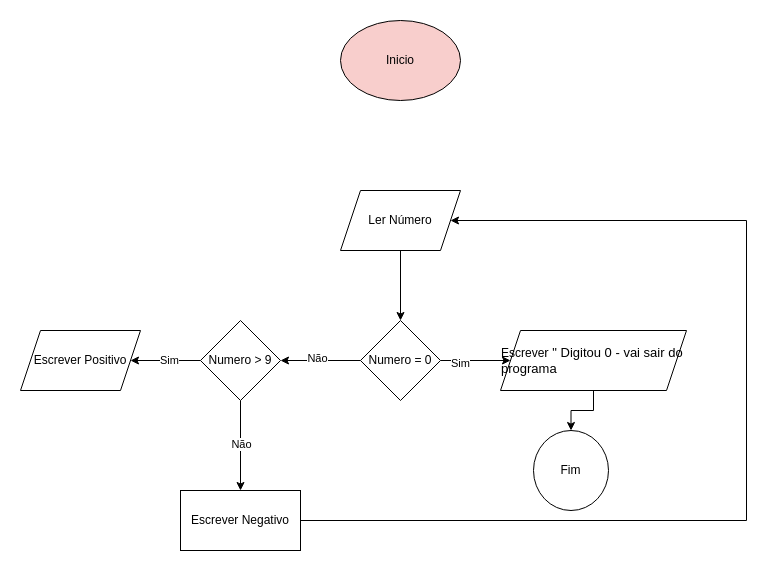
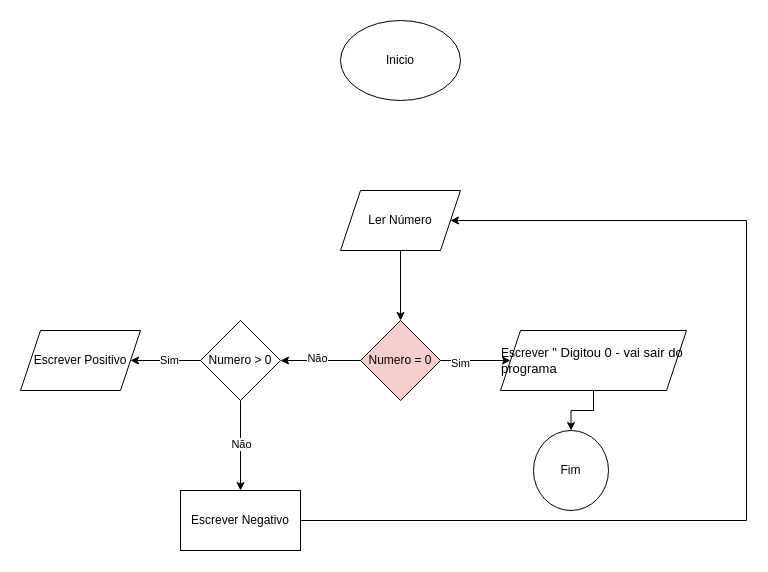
(401, 61) -> (401, 61)
(241, 361) -> (241, 361)
(401, 361) -> (401, 361)
